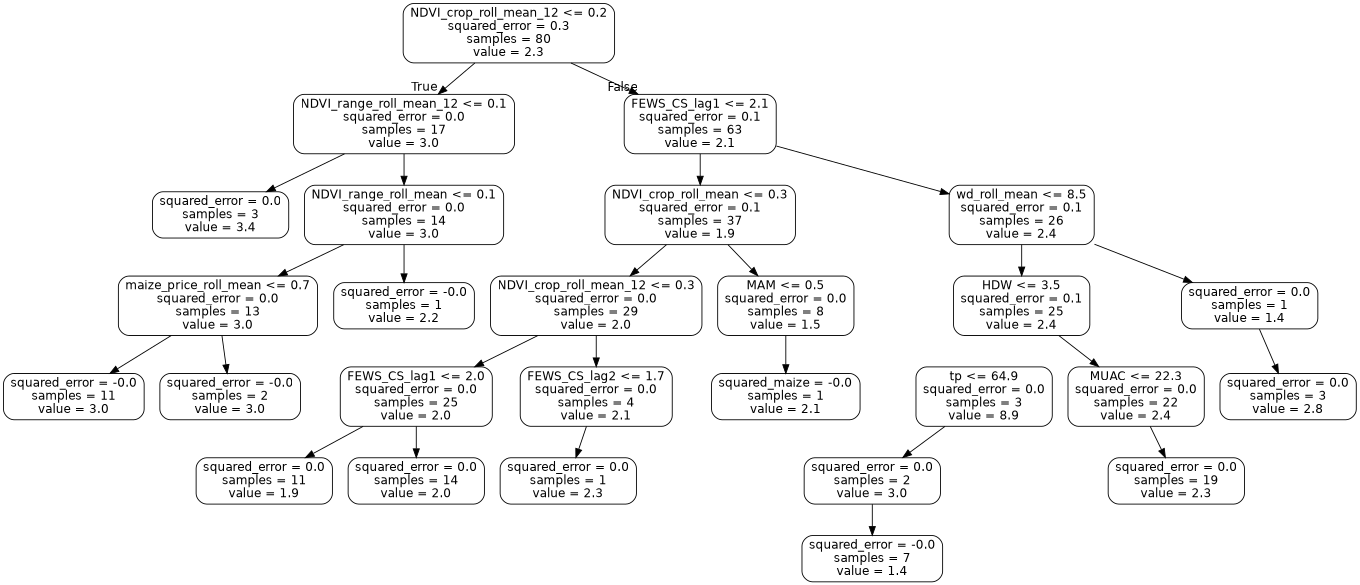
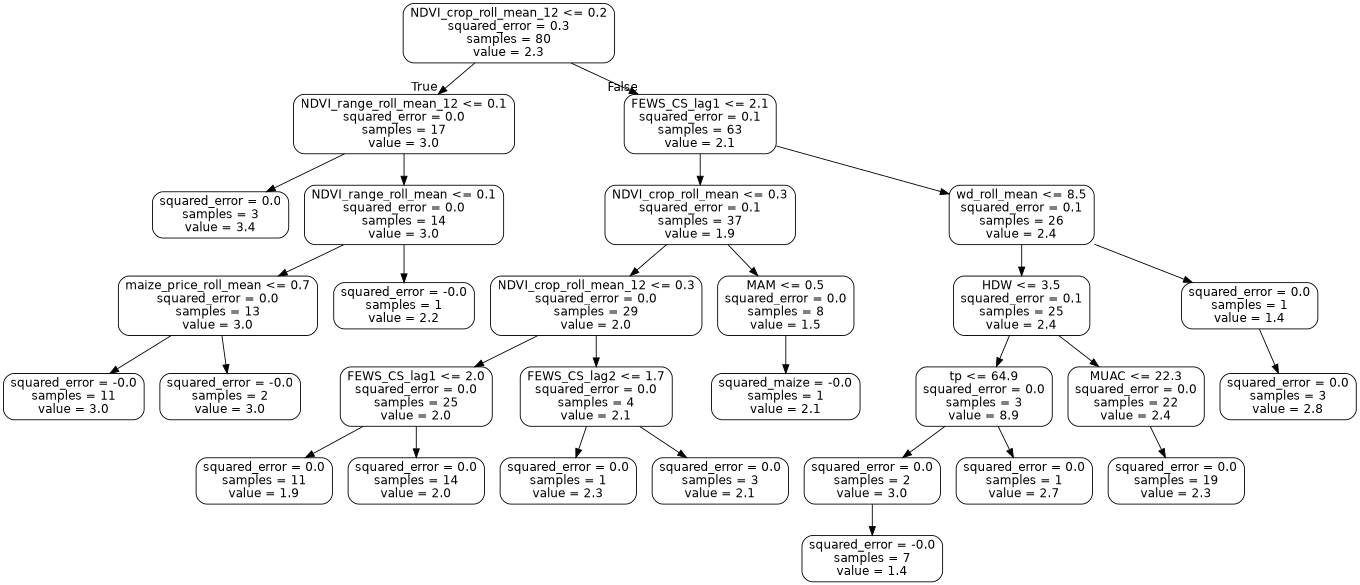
none -> (1005, 347)
none -> (720, 481)
none -> (1024, 481)
